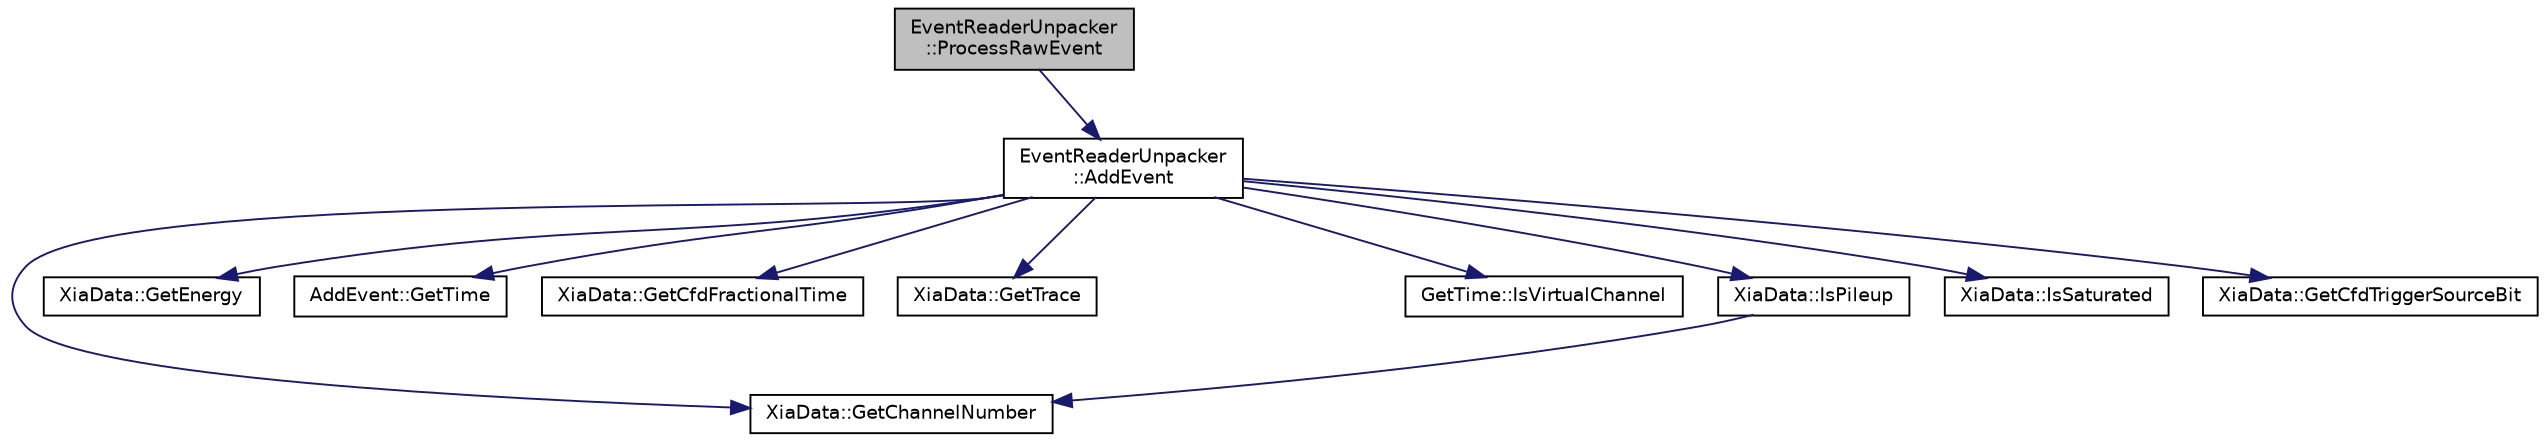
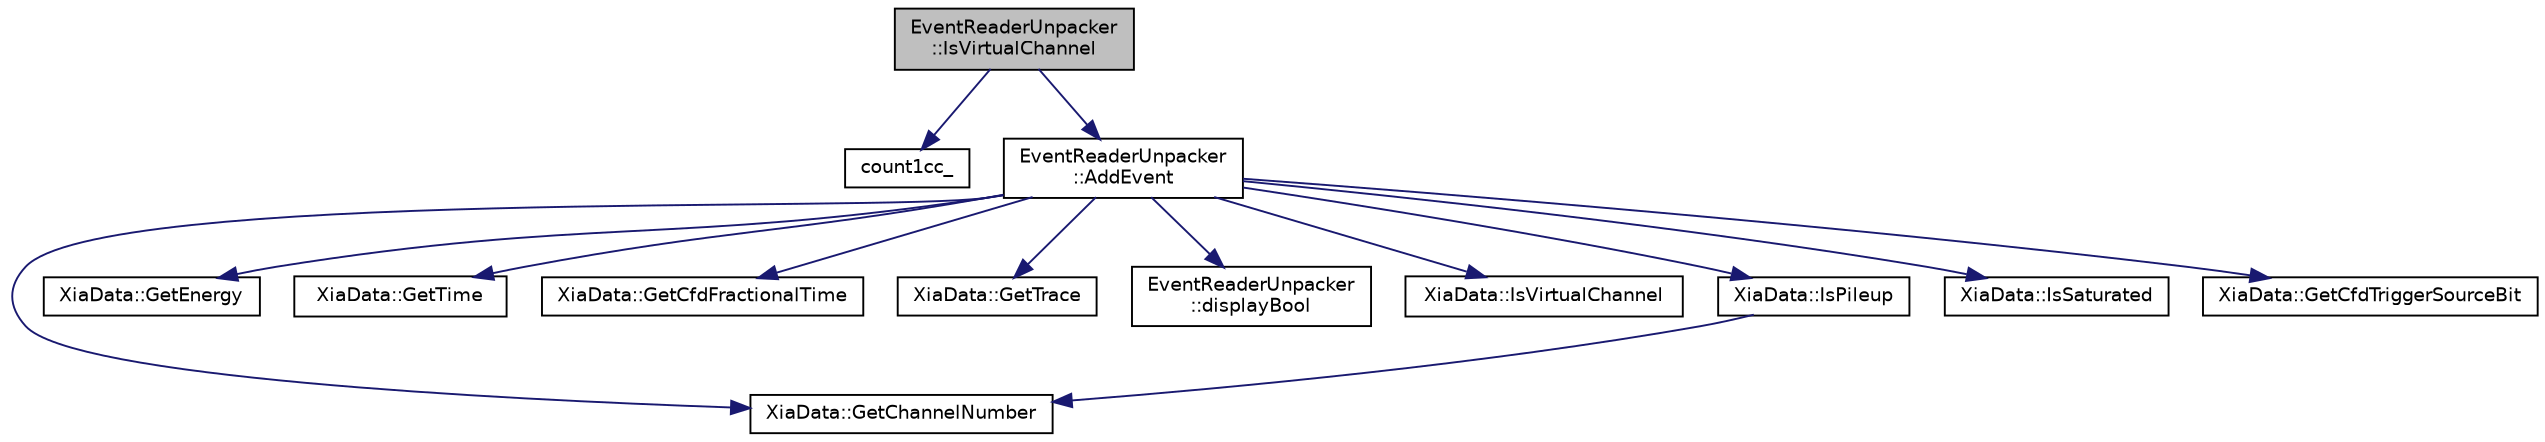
(1014, 39) -> (1014, 39)
none -> (907, 168)
(400, 296) -> (400, 296)
none -> (1252, 296)
(1544, 296) -> (1544, 296)
